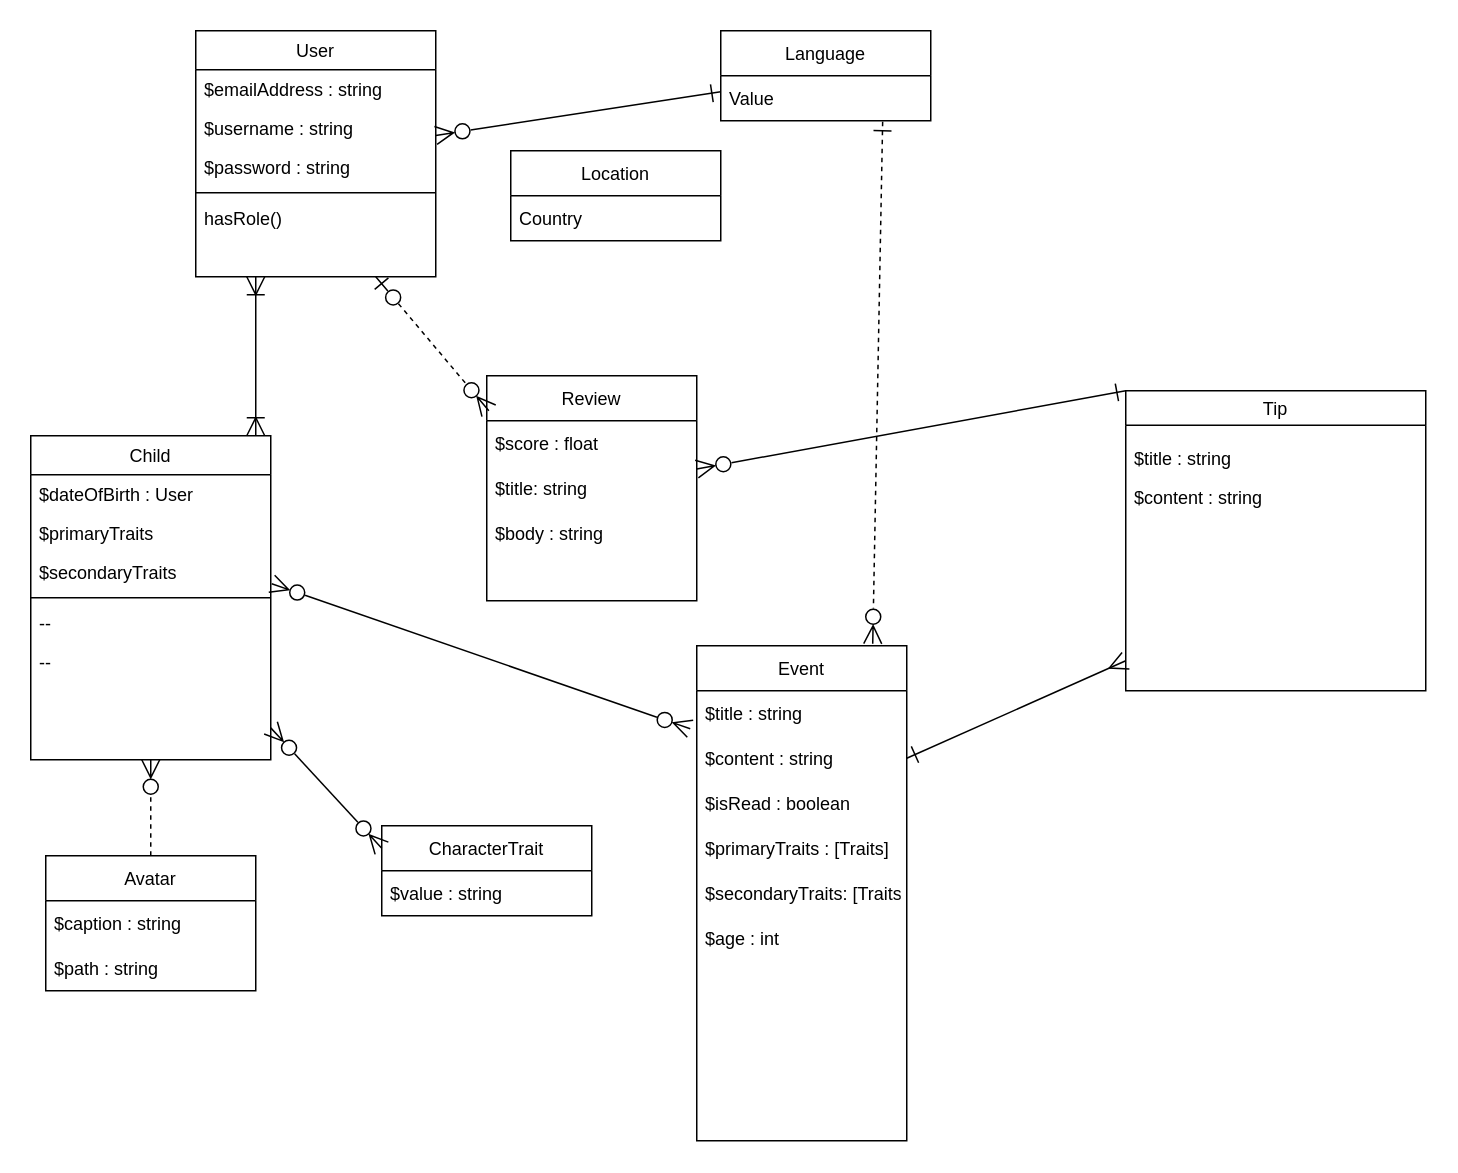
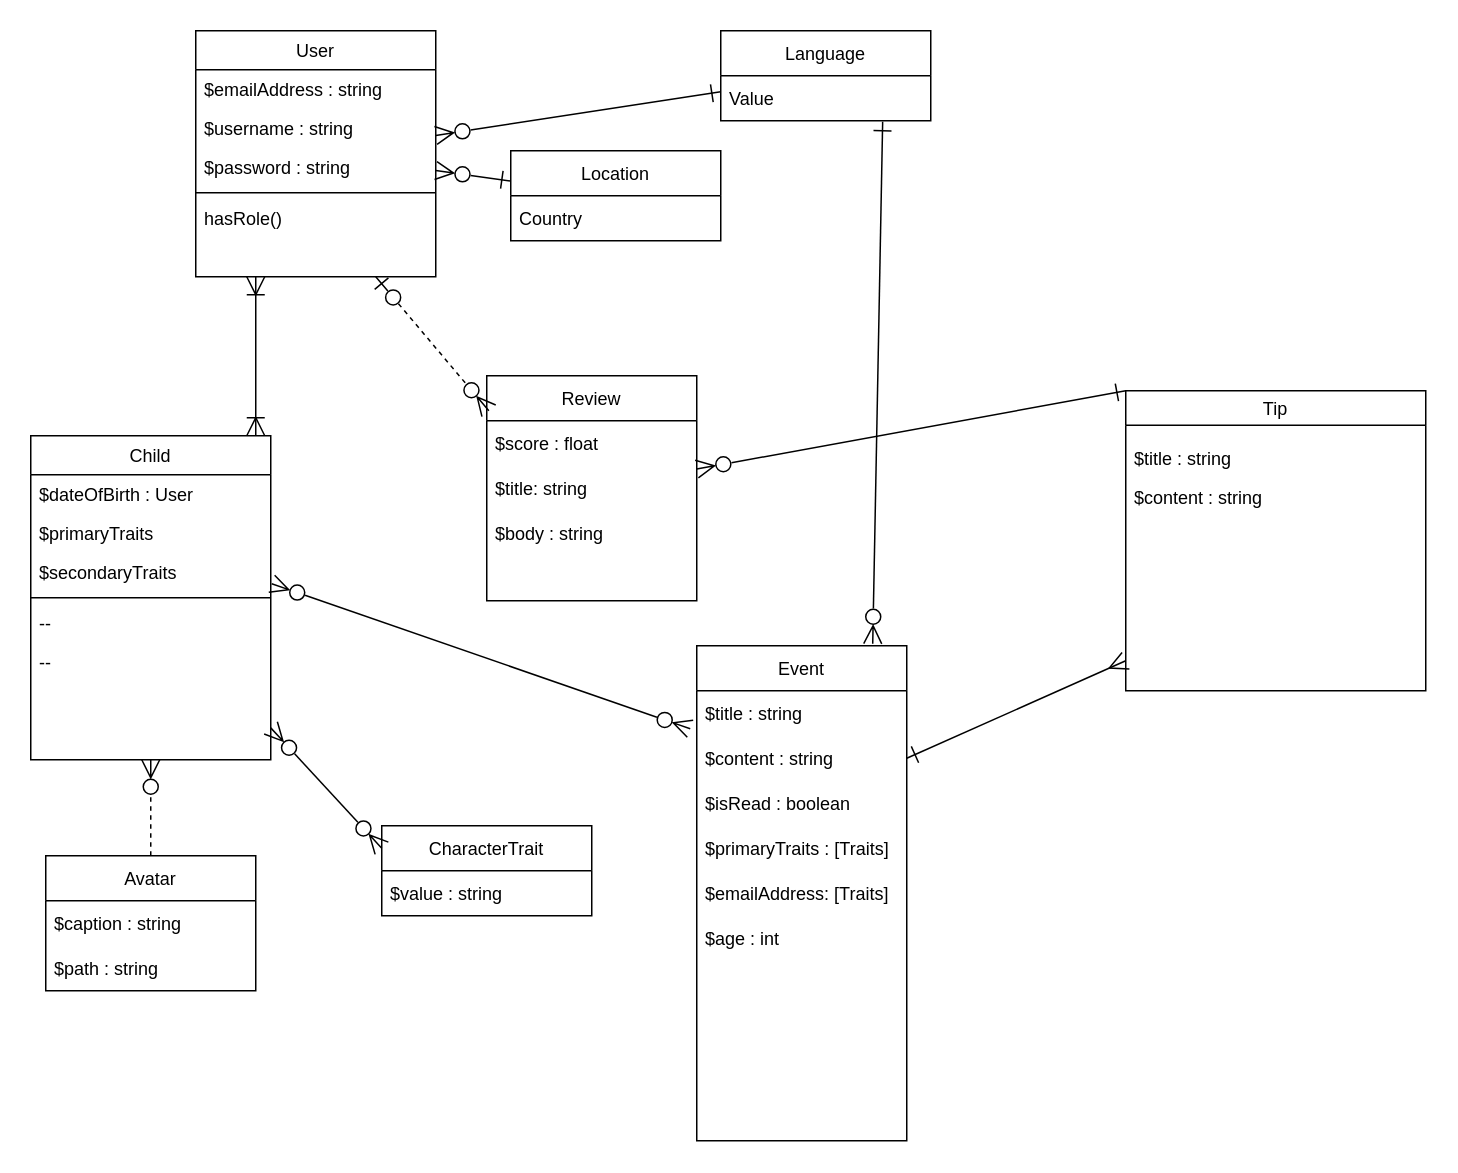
none -> (491, 178)
(878, 366) -> (878, 366)
(827, 894) -> (809, 894)
